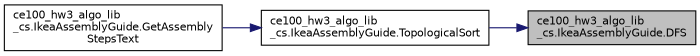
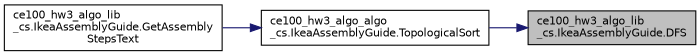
(375, 28) -> (375, 28)
